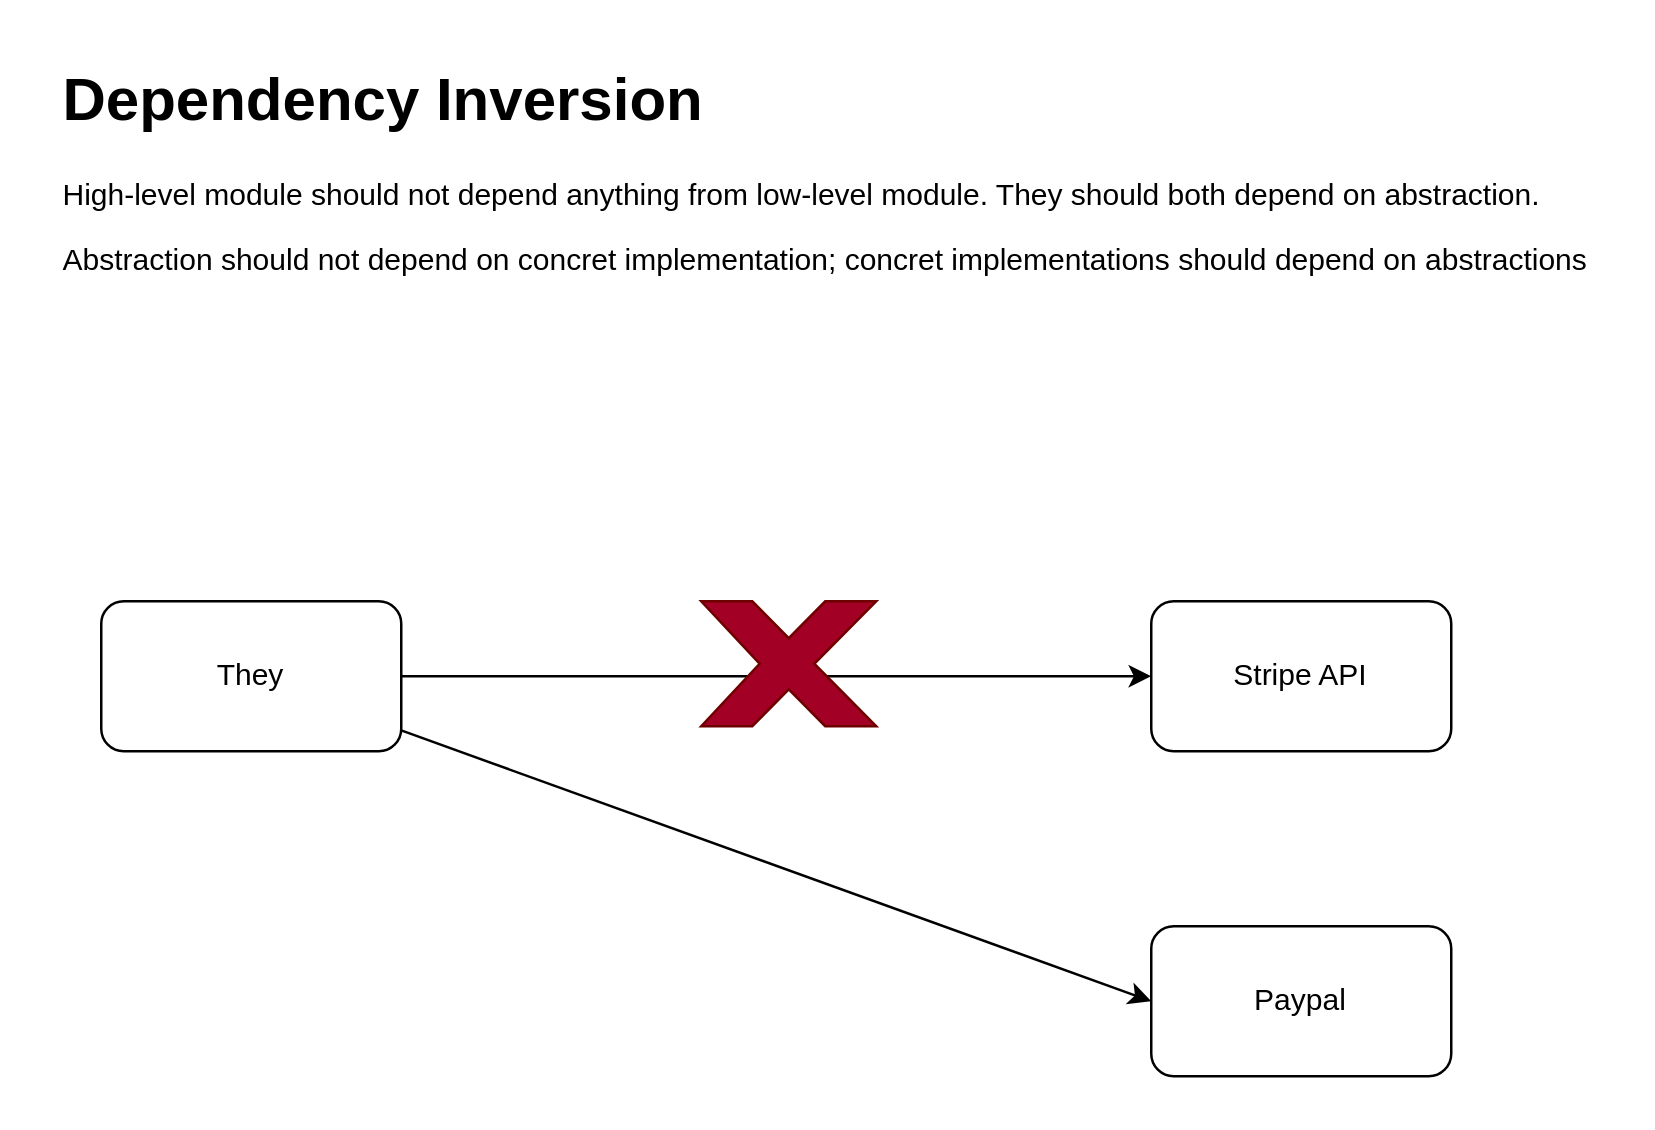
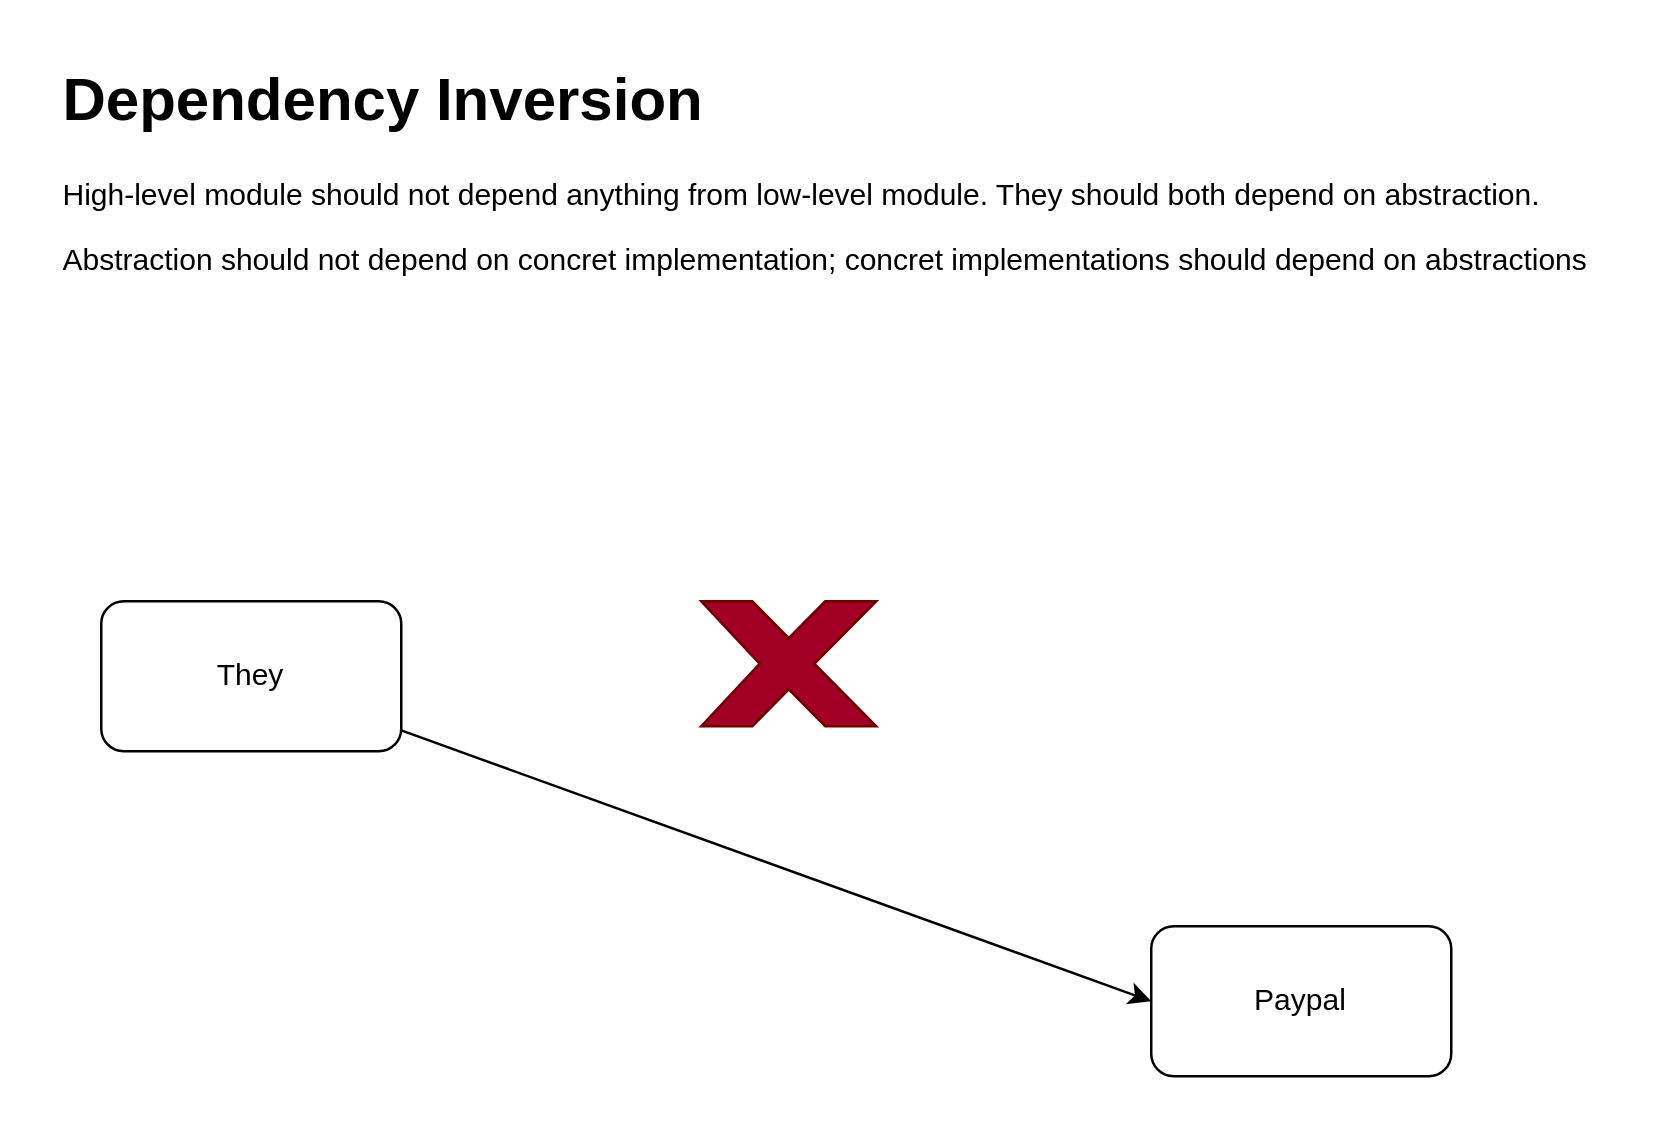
(574, 676) -> none
(1301, 676) -> none
